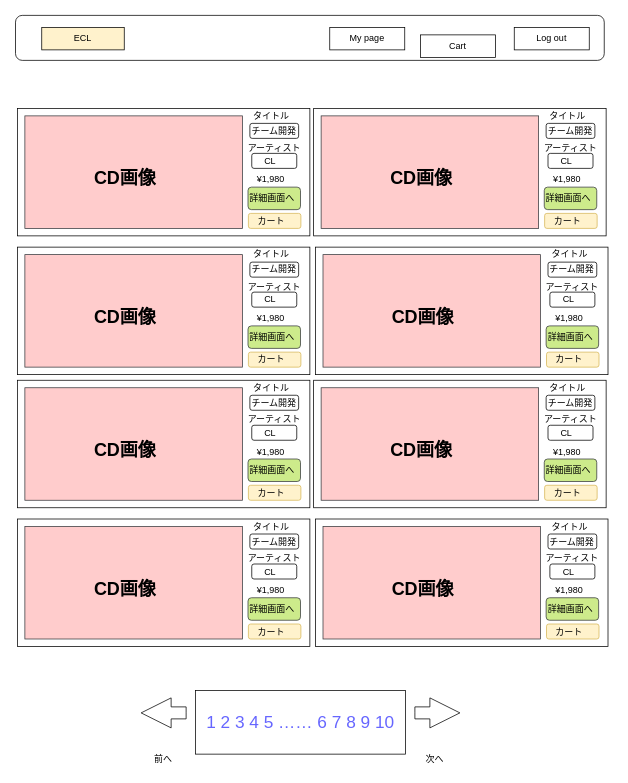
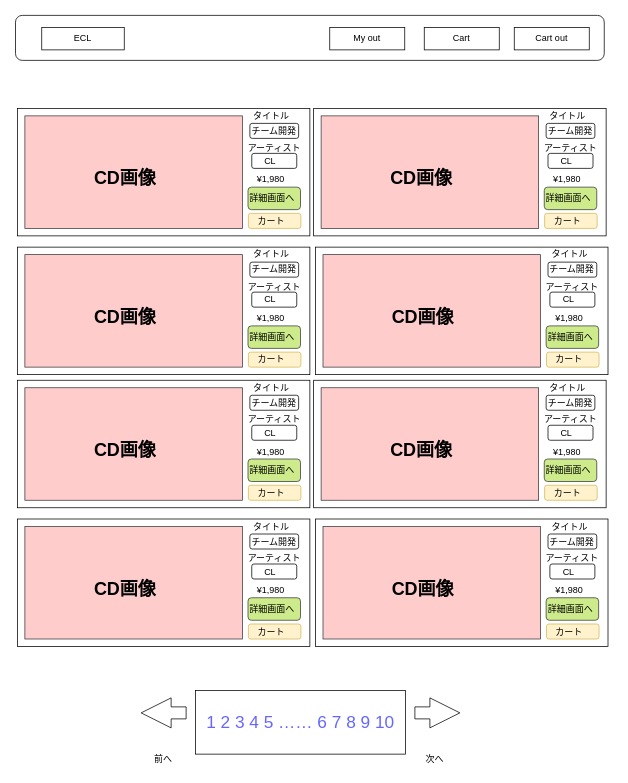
(83, 39) -> (83, 39)
(367, 39) -> (367, 39)
(552, 39) -> (552, 39)
(458, 46) -> (462, 39)
